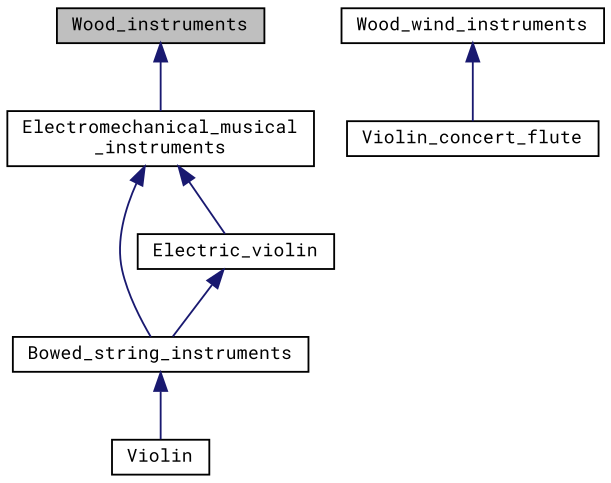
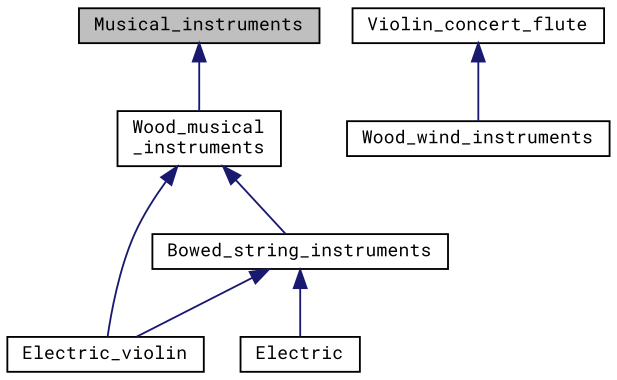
(161, 26) -> (199, 26)
(473, 92) -> (478, 92)
(161, 139) -> (199, 139)
(192, 311) -> (195, 307)
(161, 457) -> (300, 354)
